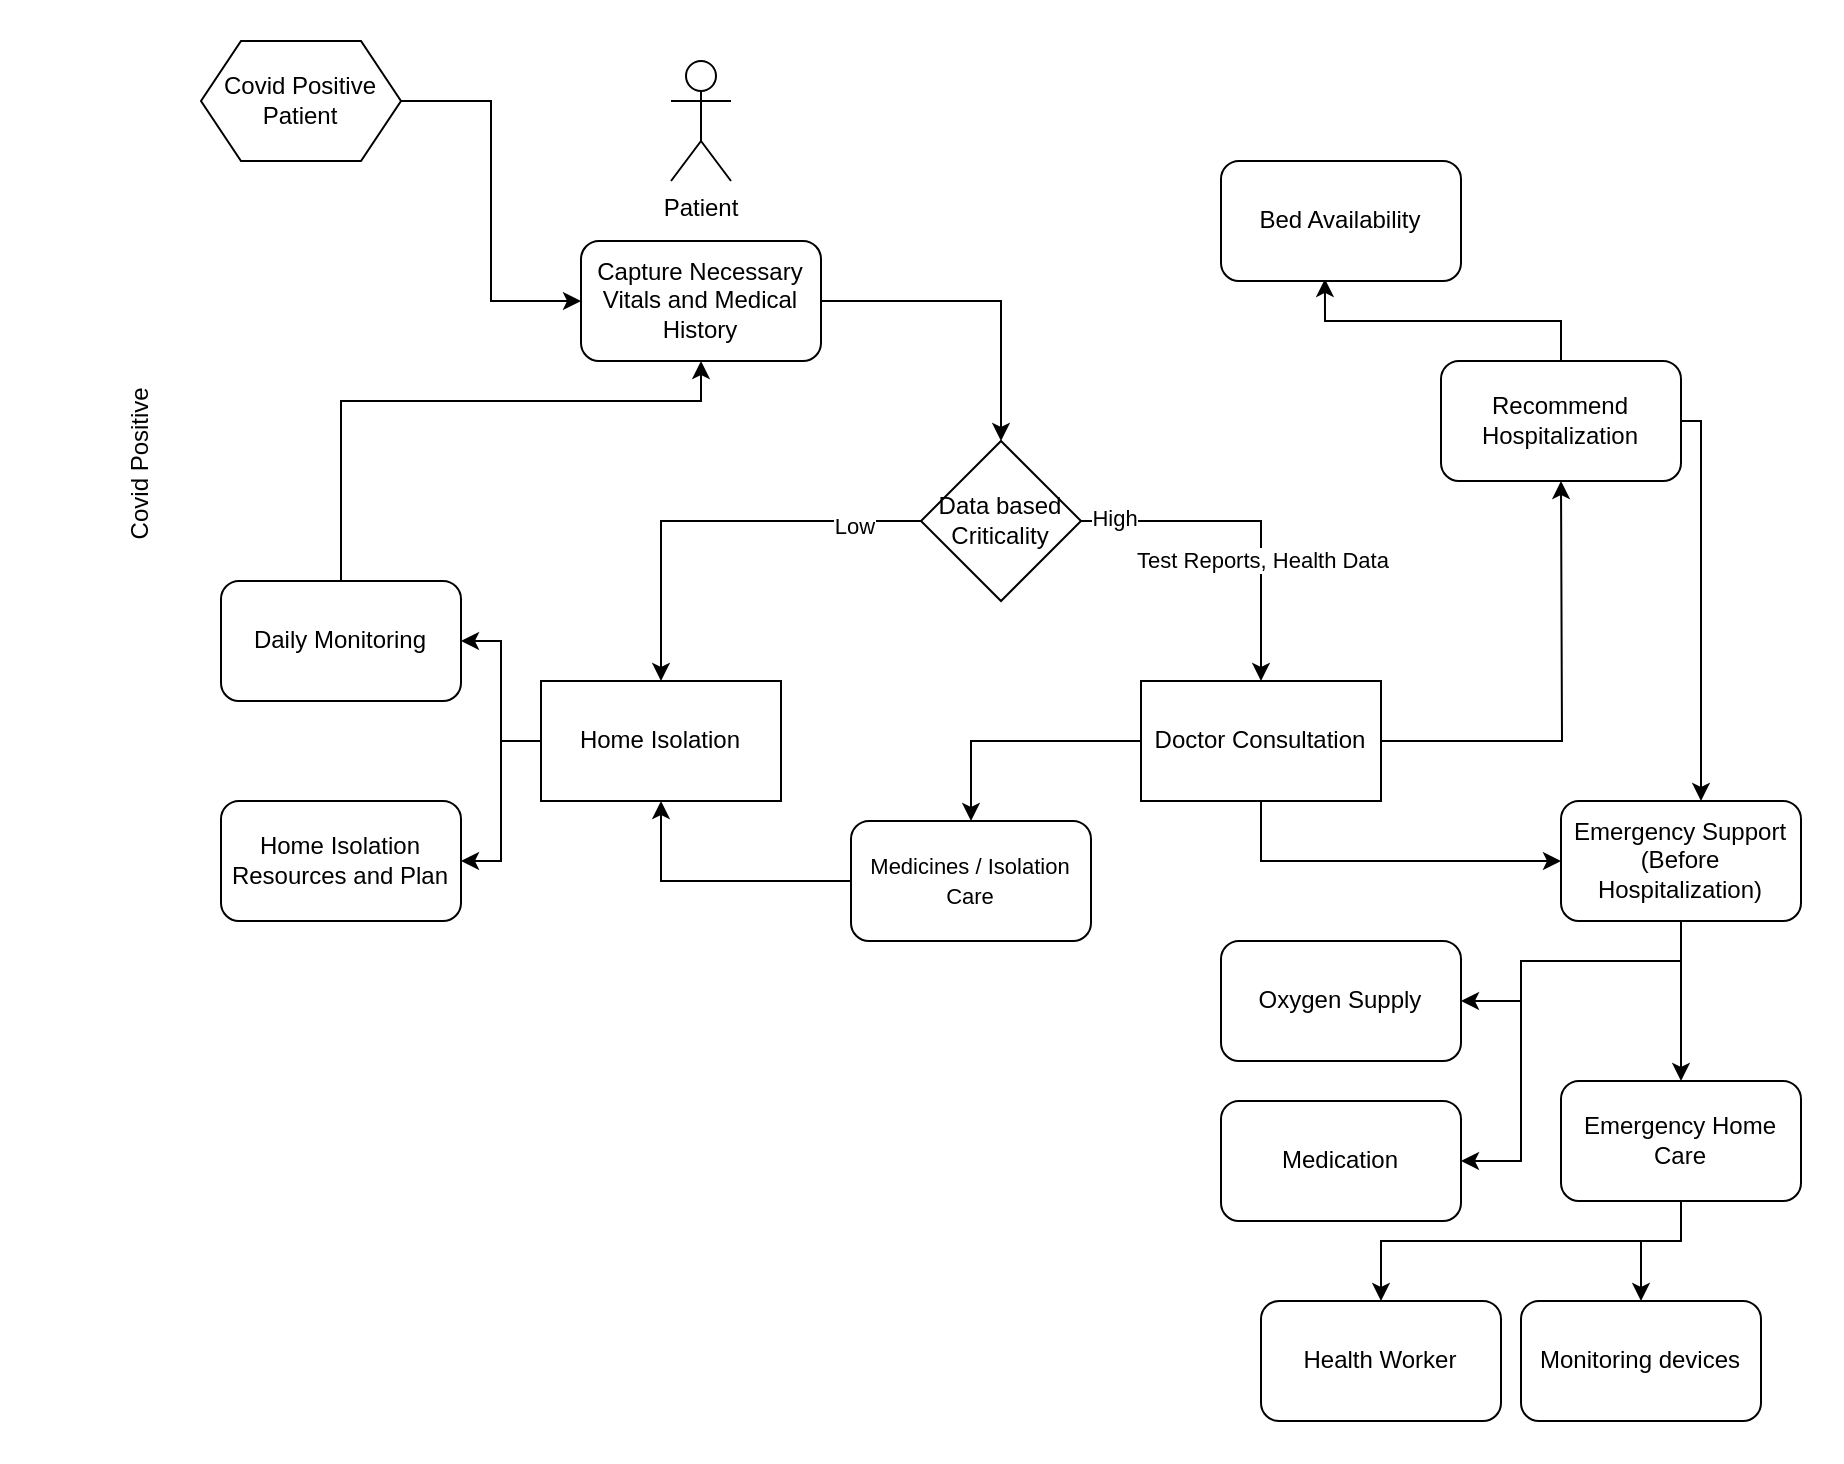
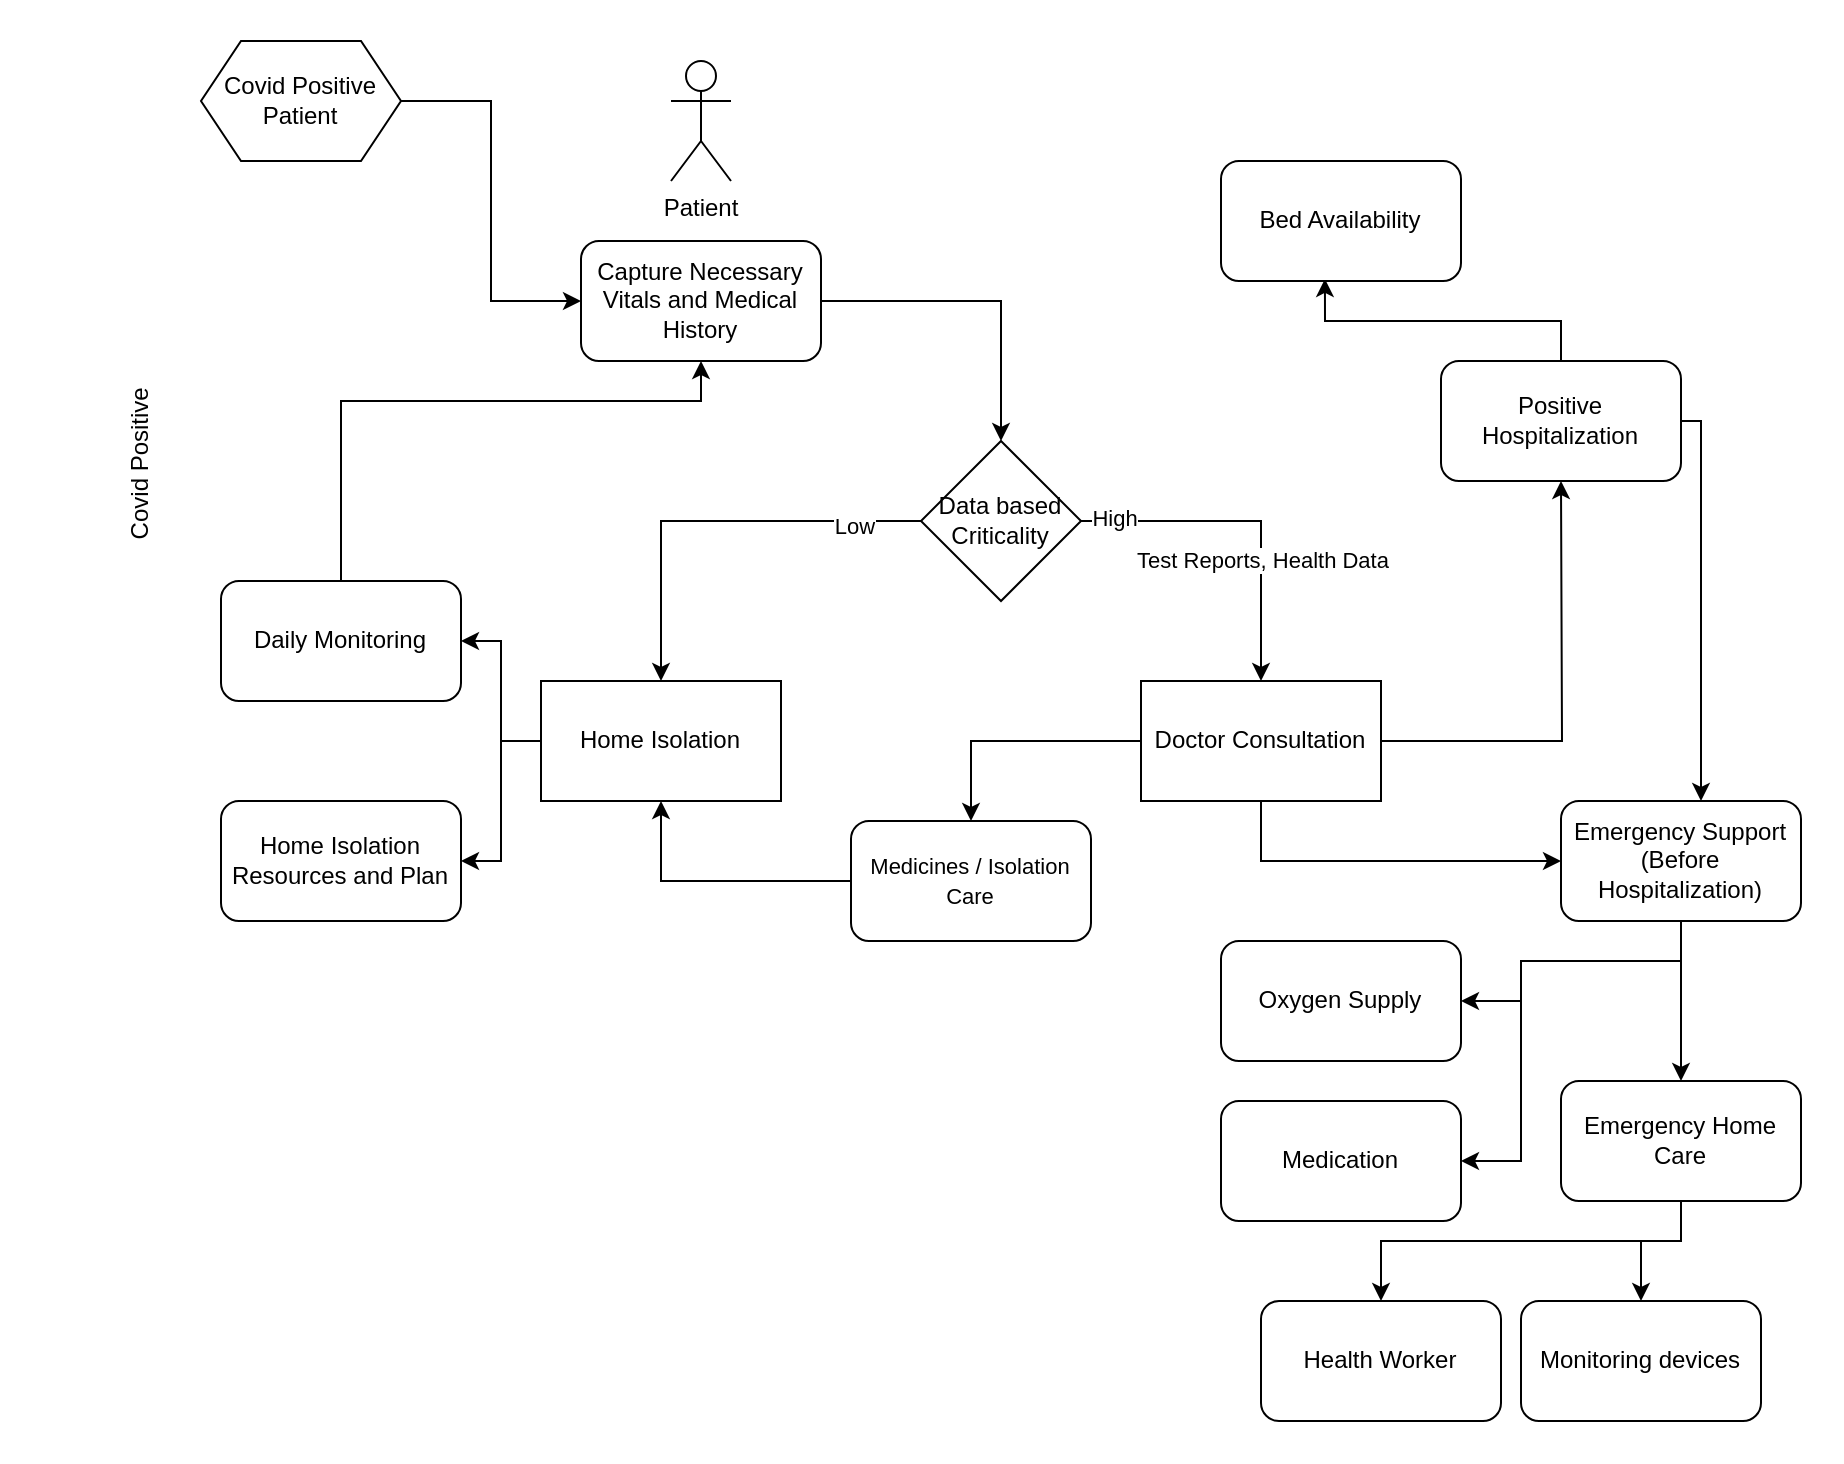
(1561, 421) -> (1561, 421)
